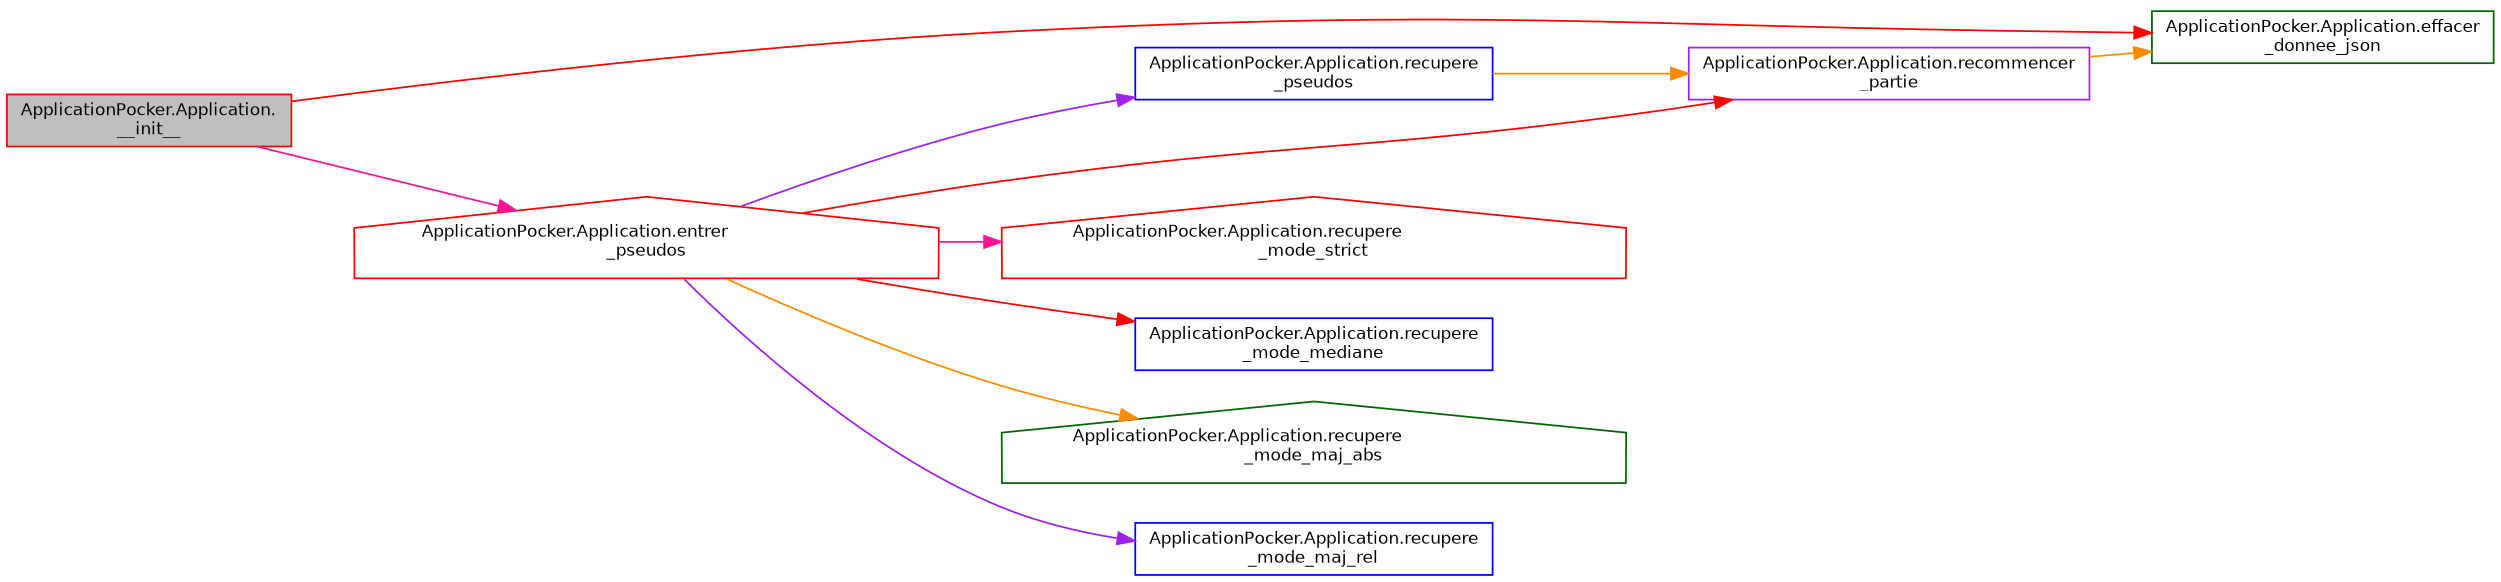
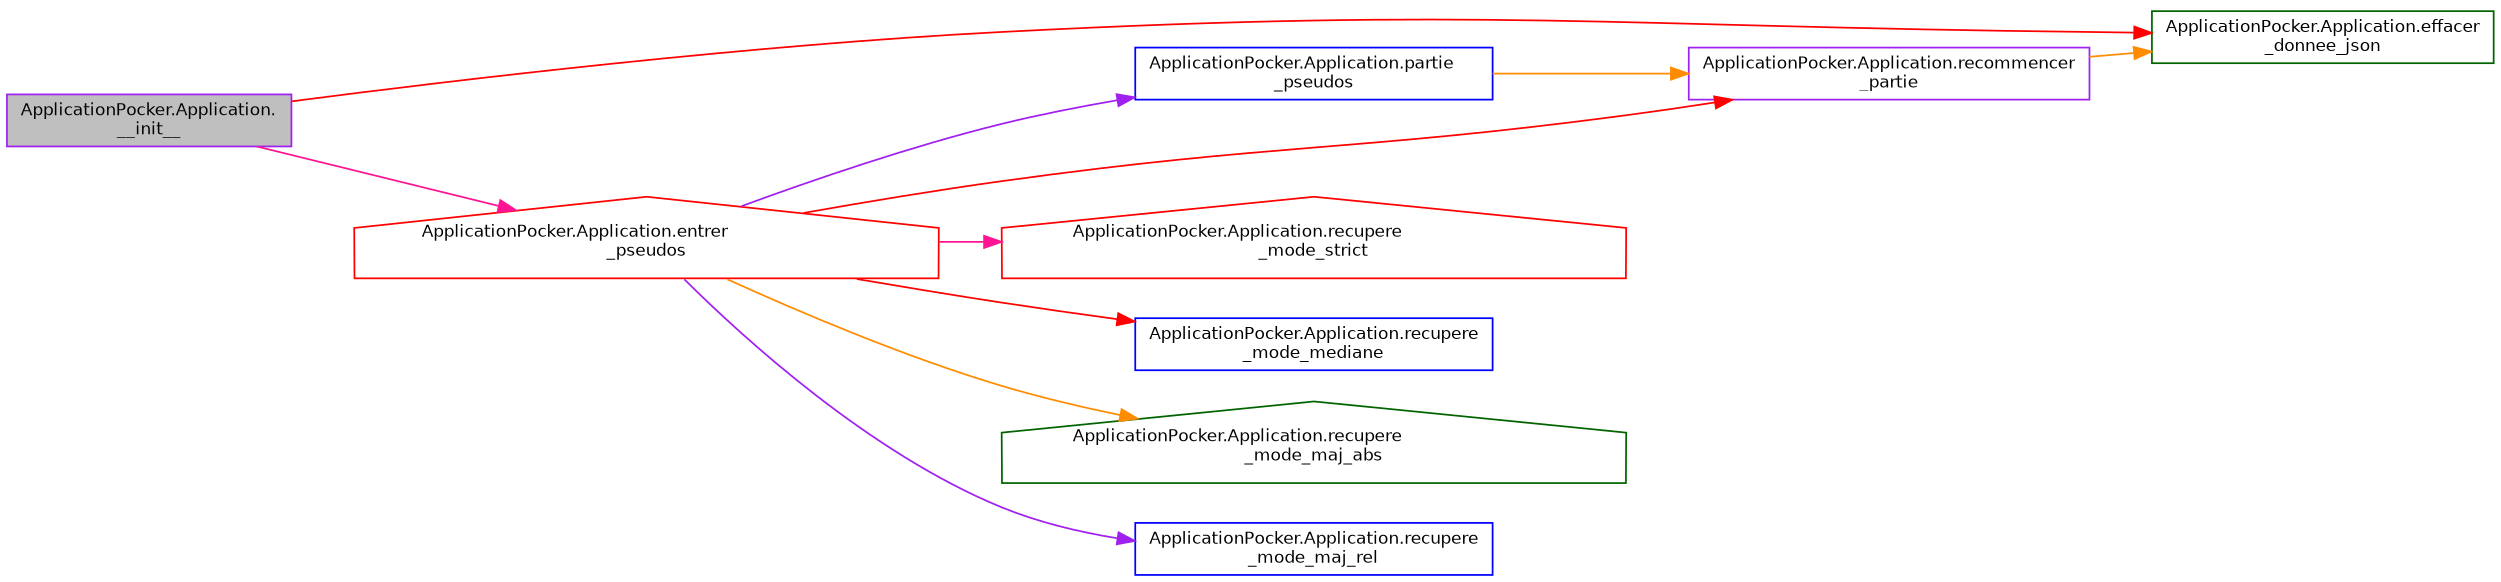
(1314, 74) -> (1314, 74)
(149, 120) -> (149, 120)
